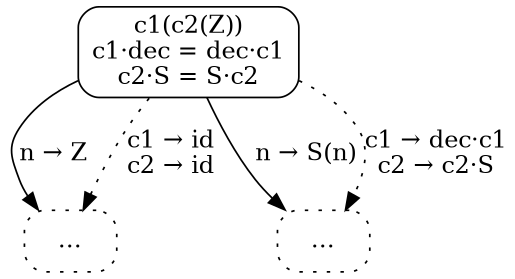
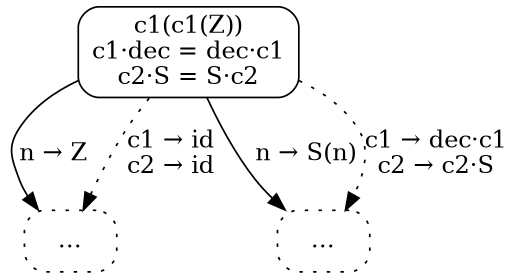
(189, 52) -> (189, 52)
